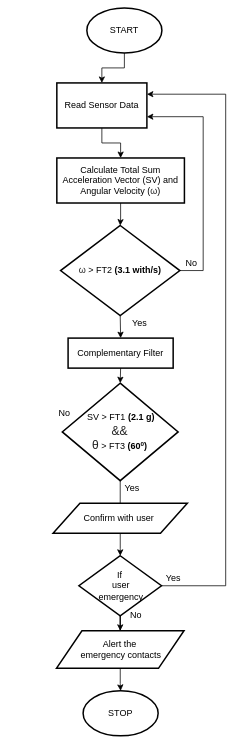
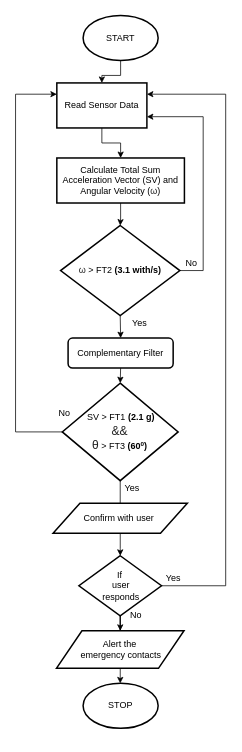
(124, 30) -> (120, 38)
none -> (15, 246)
(120, 353) -> (120, 353)
(120, 585) -> (120, 585)
(120, 713) -> (120, 705)
